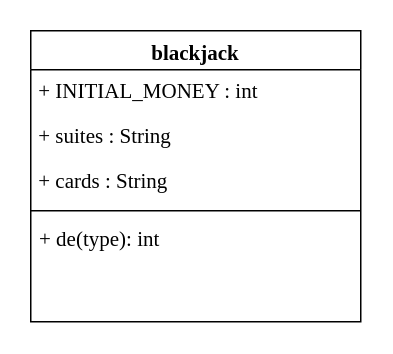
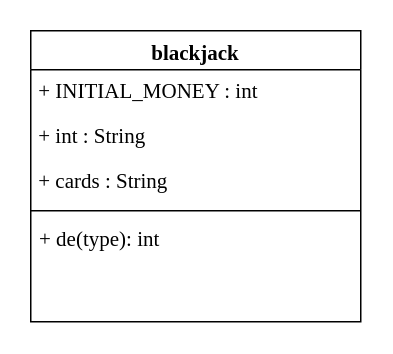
(117, 137) -> (100, 137)
